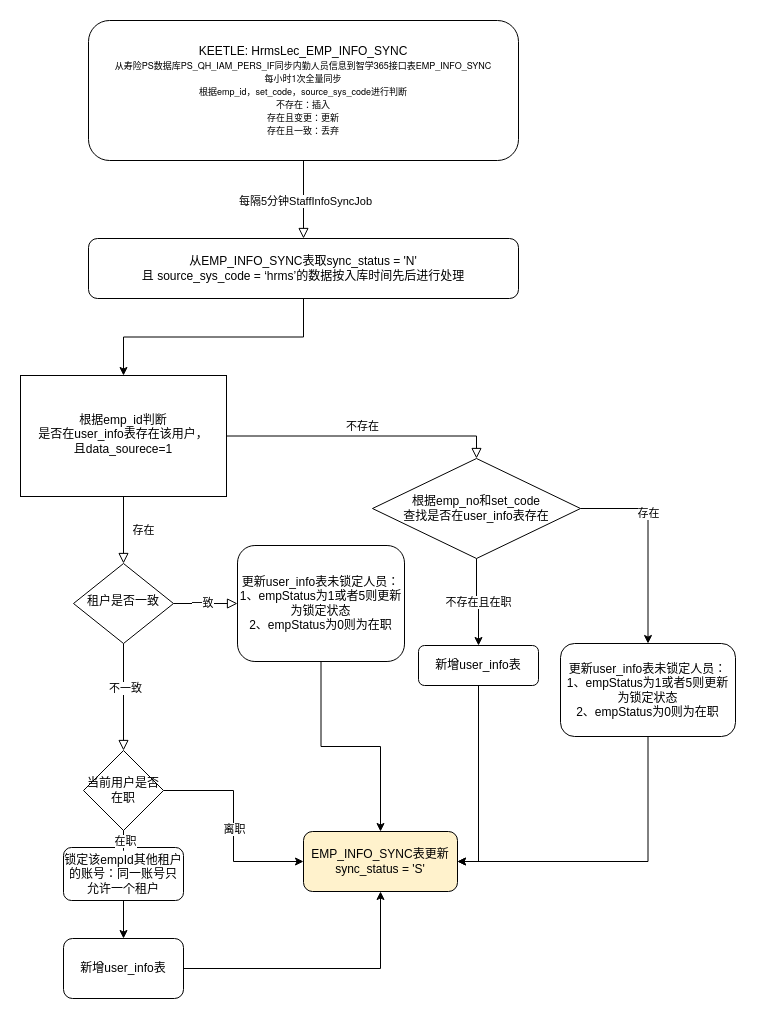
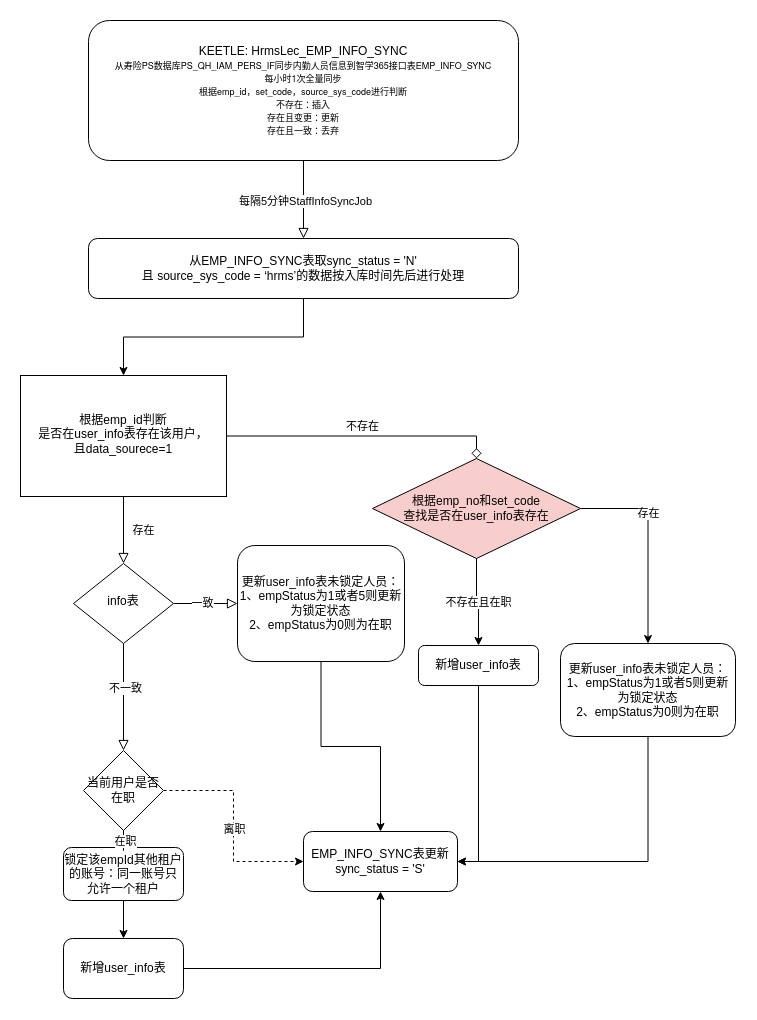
(477, 447) -> (477, 447)
(477, 509) -> (477, 509)
(124, 602) -> (124, 602)
(216, 791) -> (216, 791)
(381, 862) -> (381, 862)
